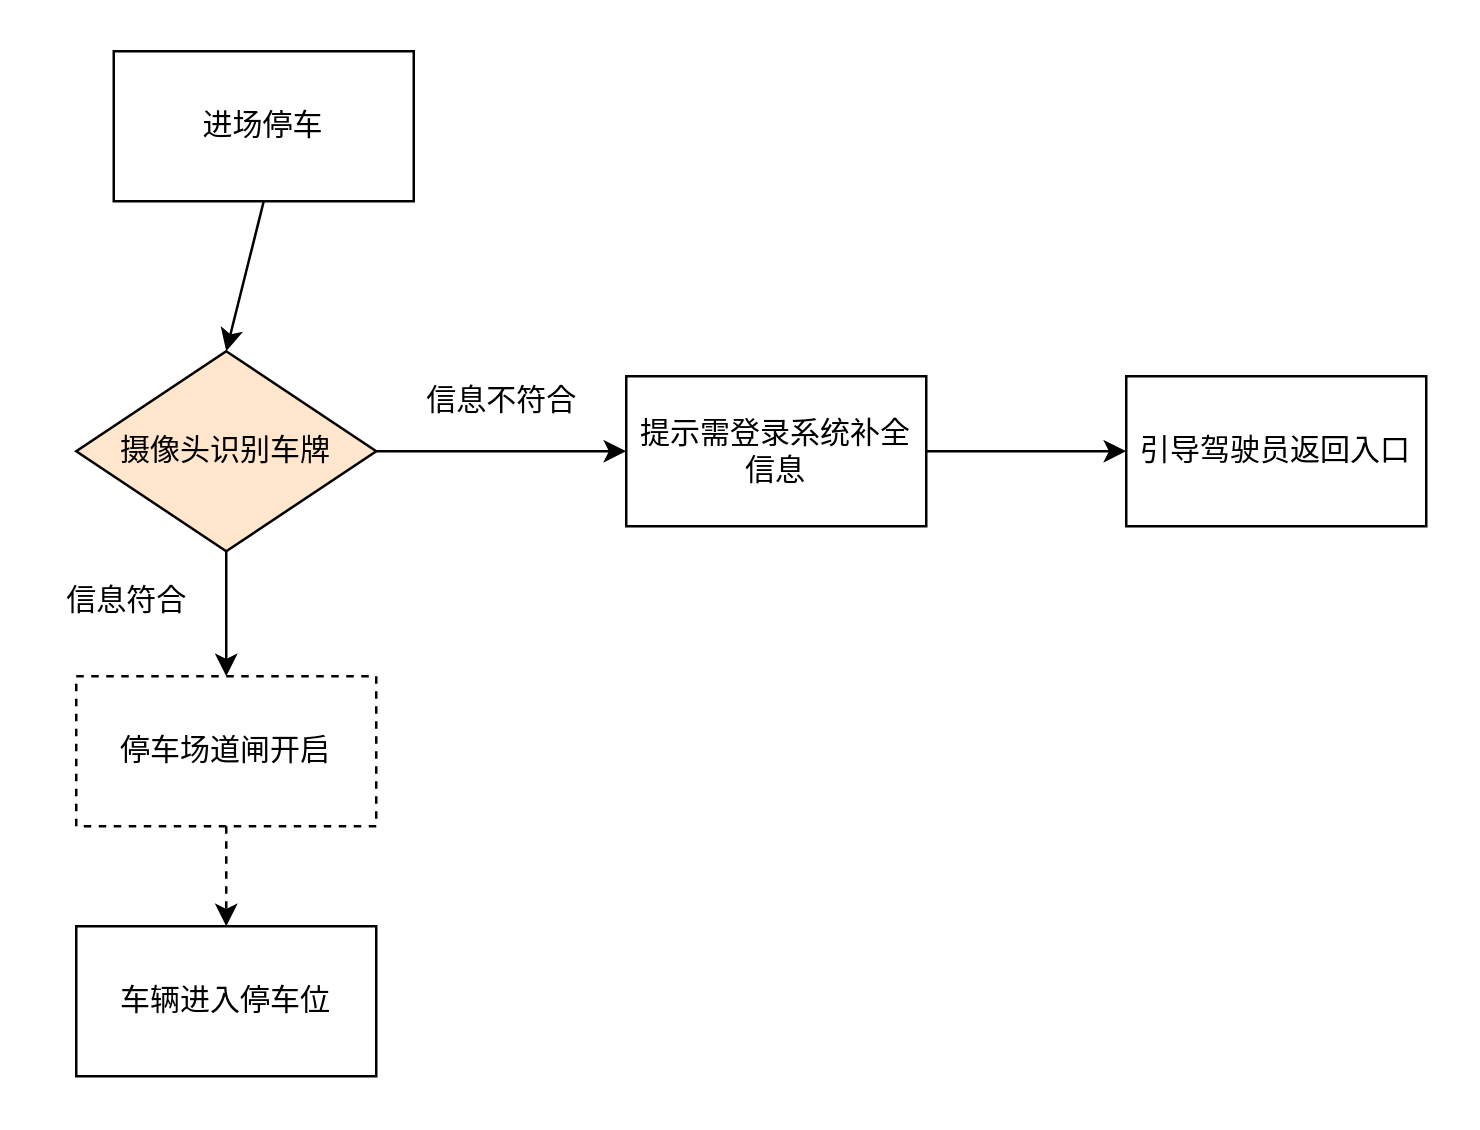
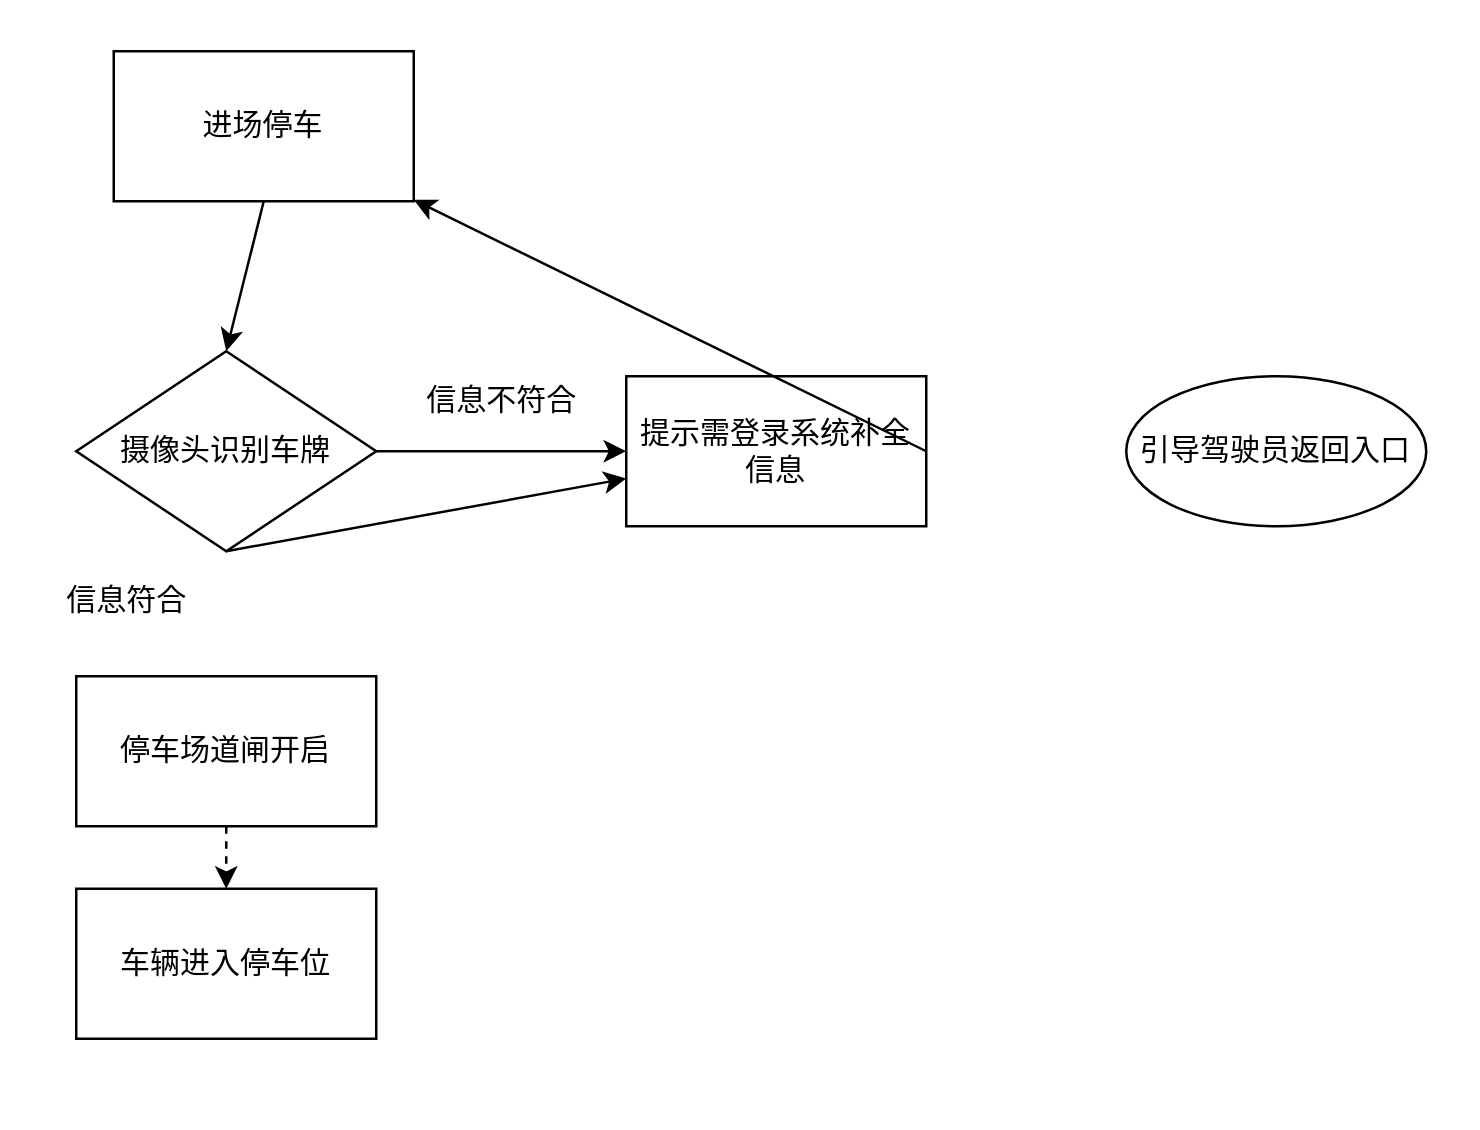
(226, 451) -> (226, 451)
(1018, 451) -> (677, 329)
(1276, 451) -> (1276, 451)
(226, 605) -> (418, 516)
(226, 751) -> (226, 751)
(226, 1001) -> (226, 964)
